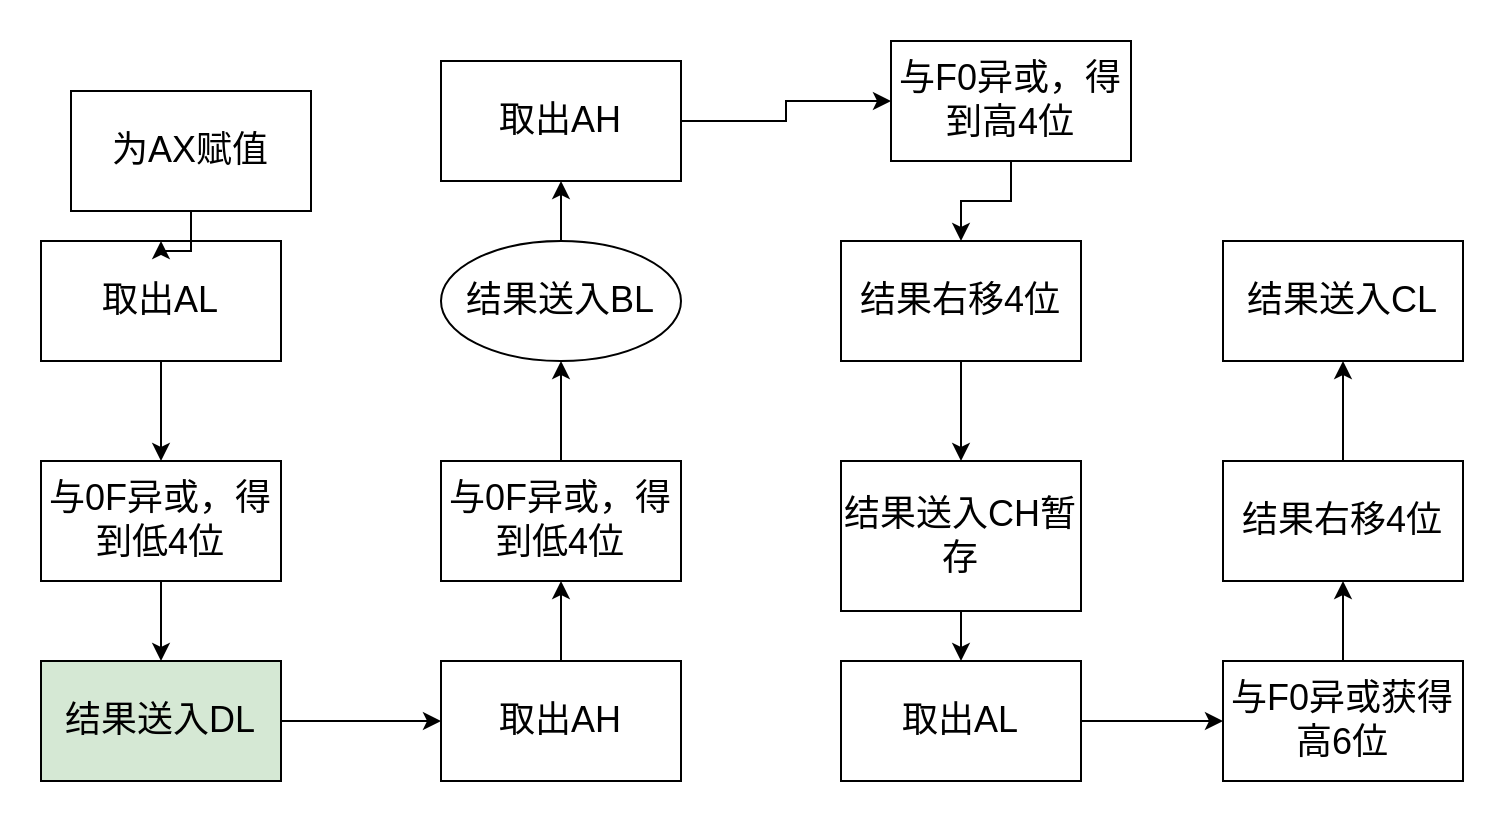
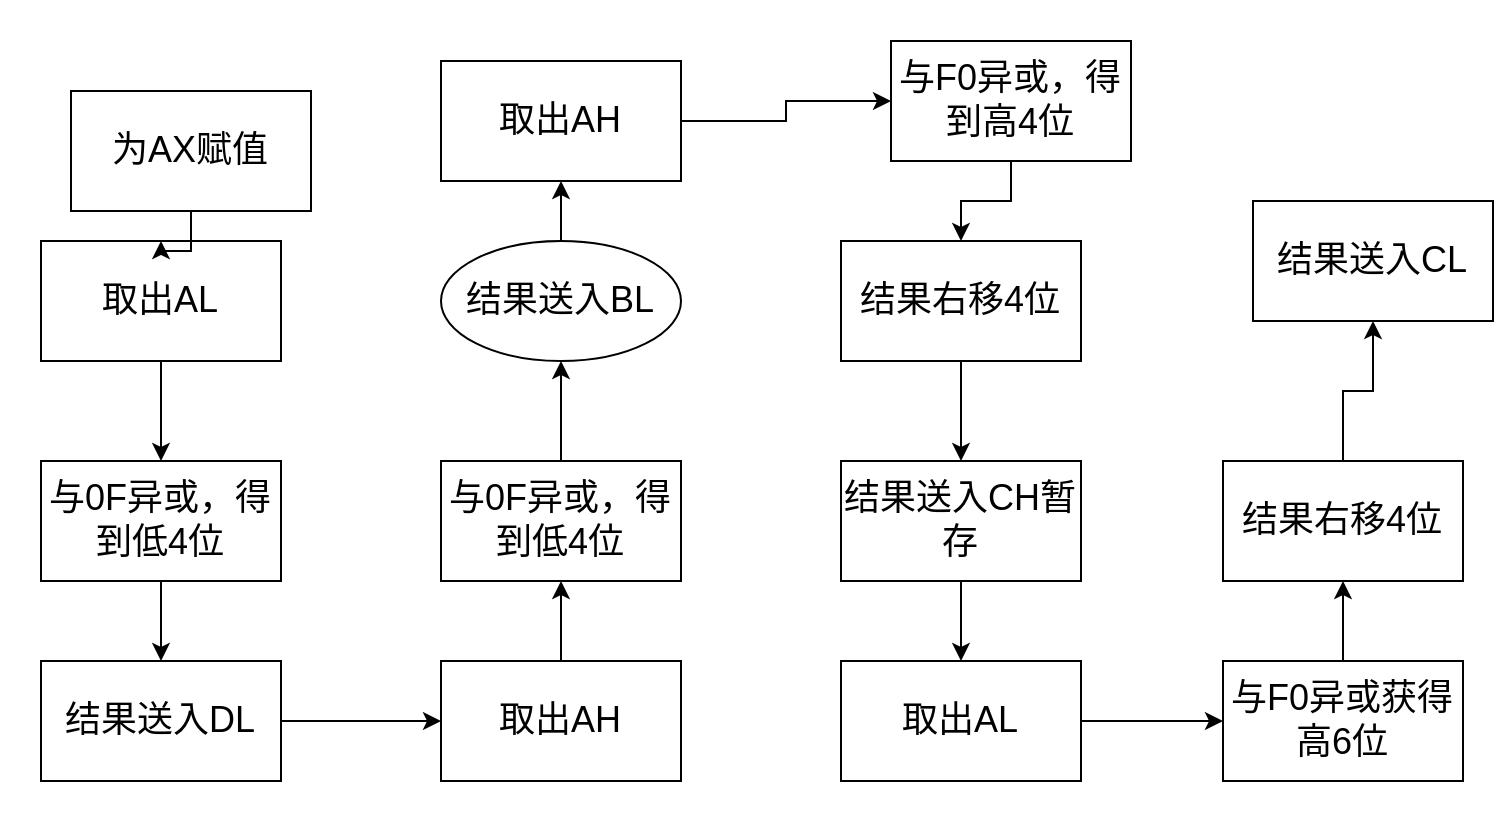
(1343, 301) -> (1373, 261)
(961, 536) -> (961, 521)
(161, 721) -> (161, 721)
